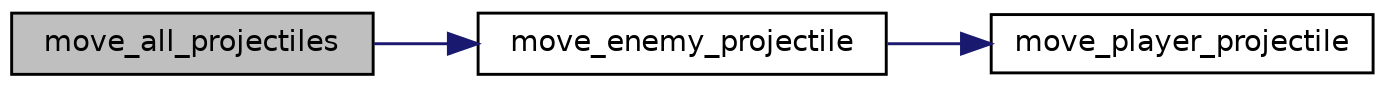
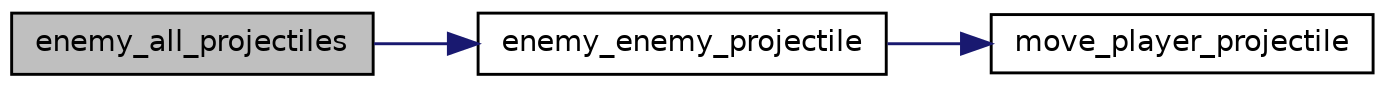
(192, 44) -> (192, 44)
(682, 44) -> (682, 44)
